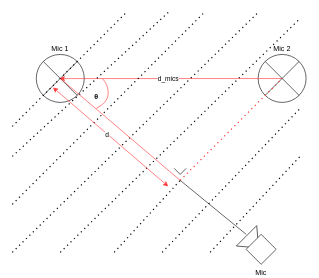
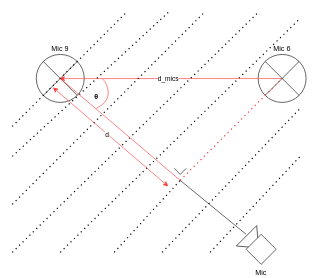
(60, 48) -> (60, 48)
(282, 48) -> (282, 48)
